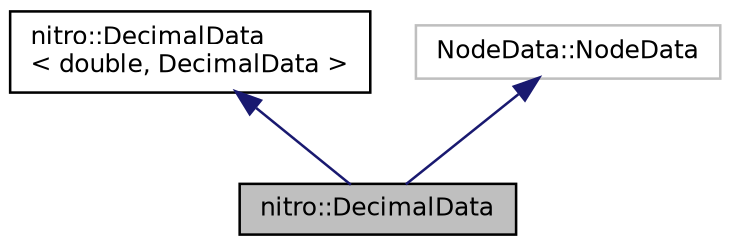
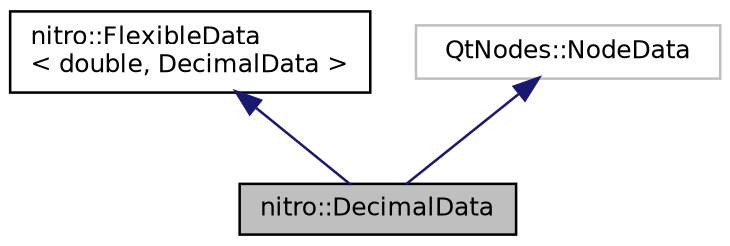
(190, 52) -> (190, 52)
(568, 52) -> (568, 52)
